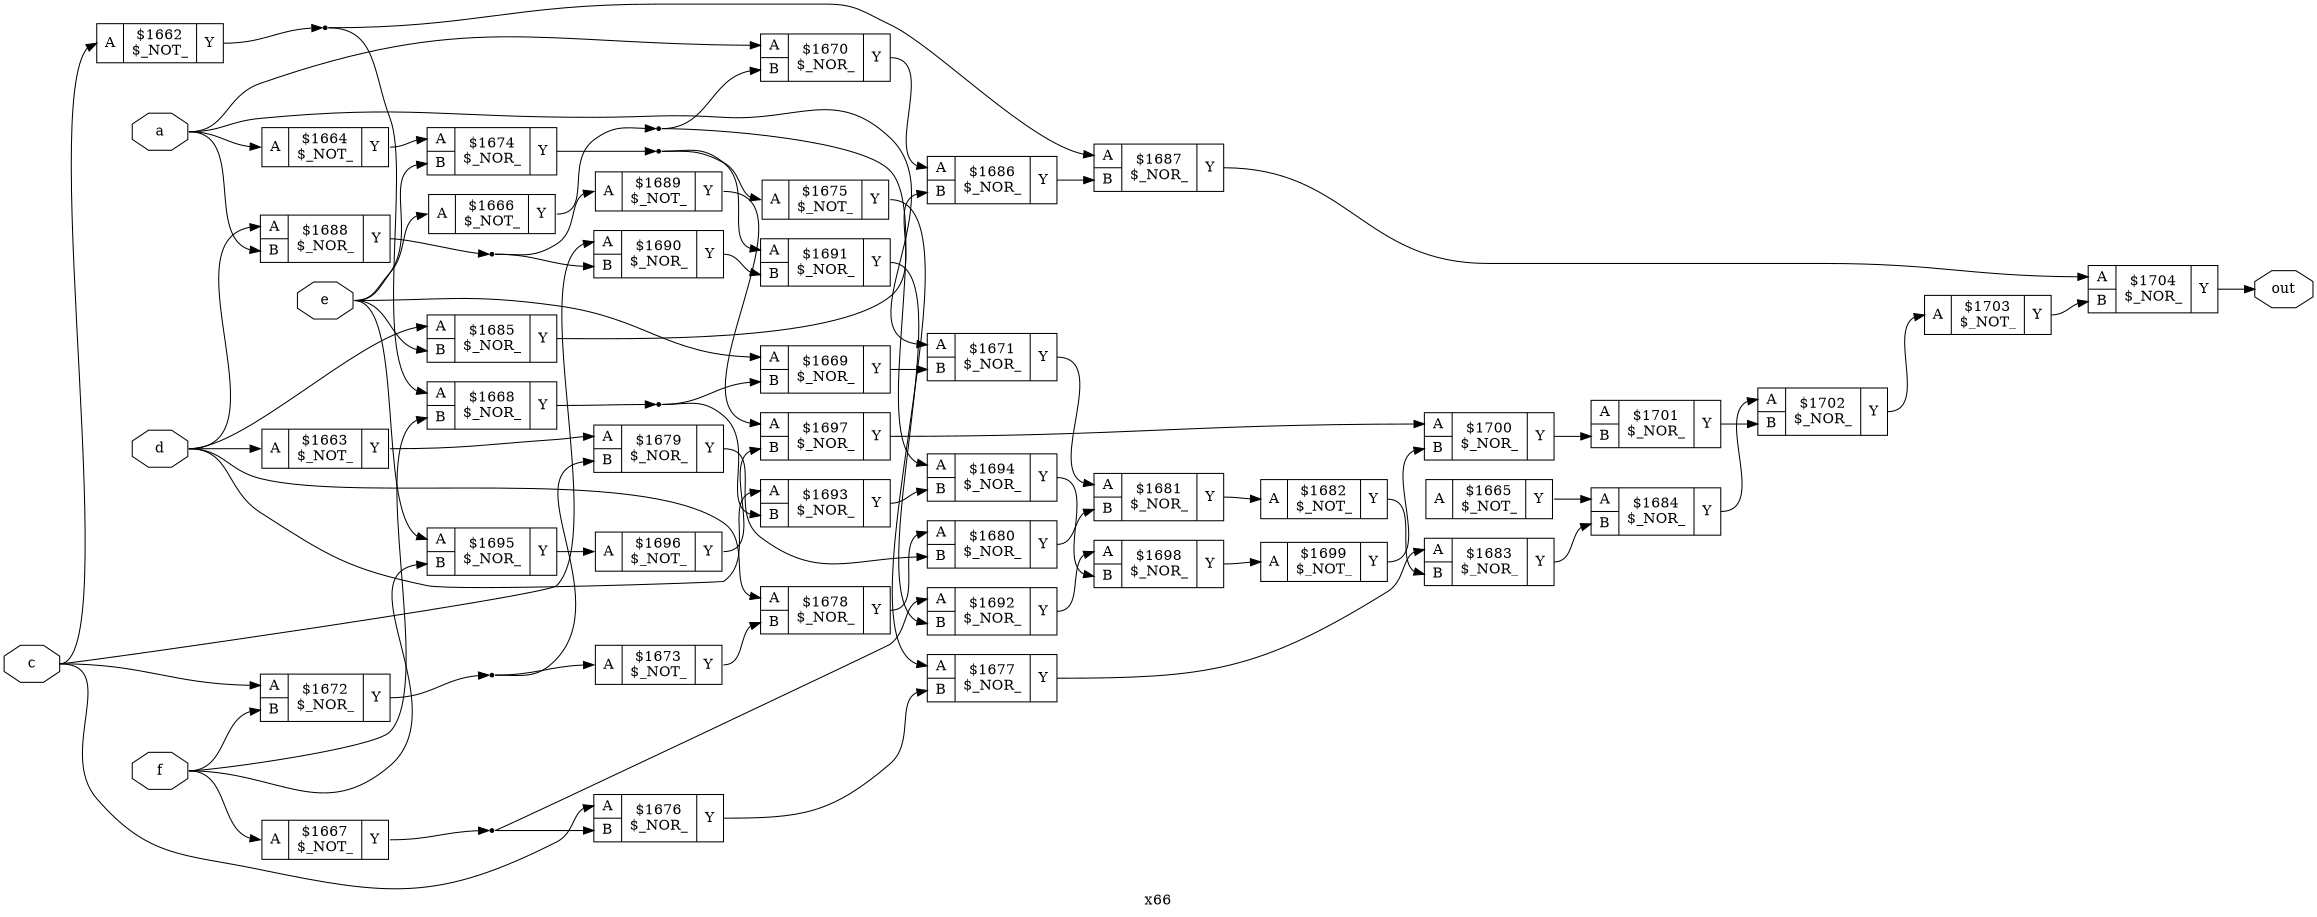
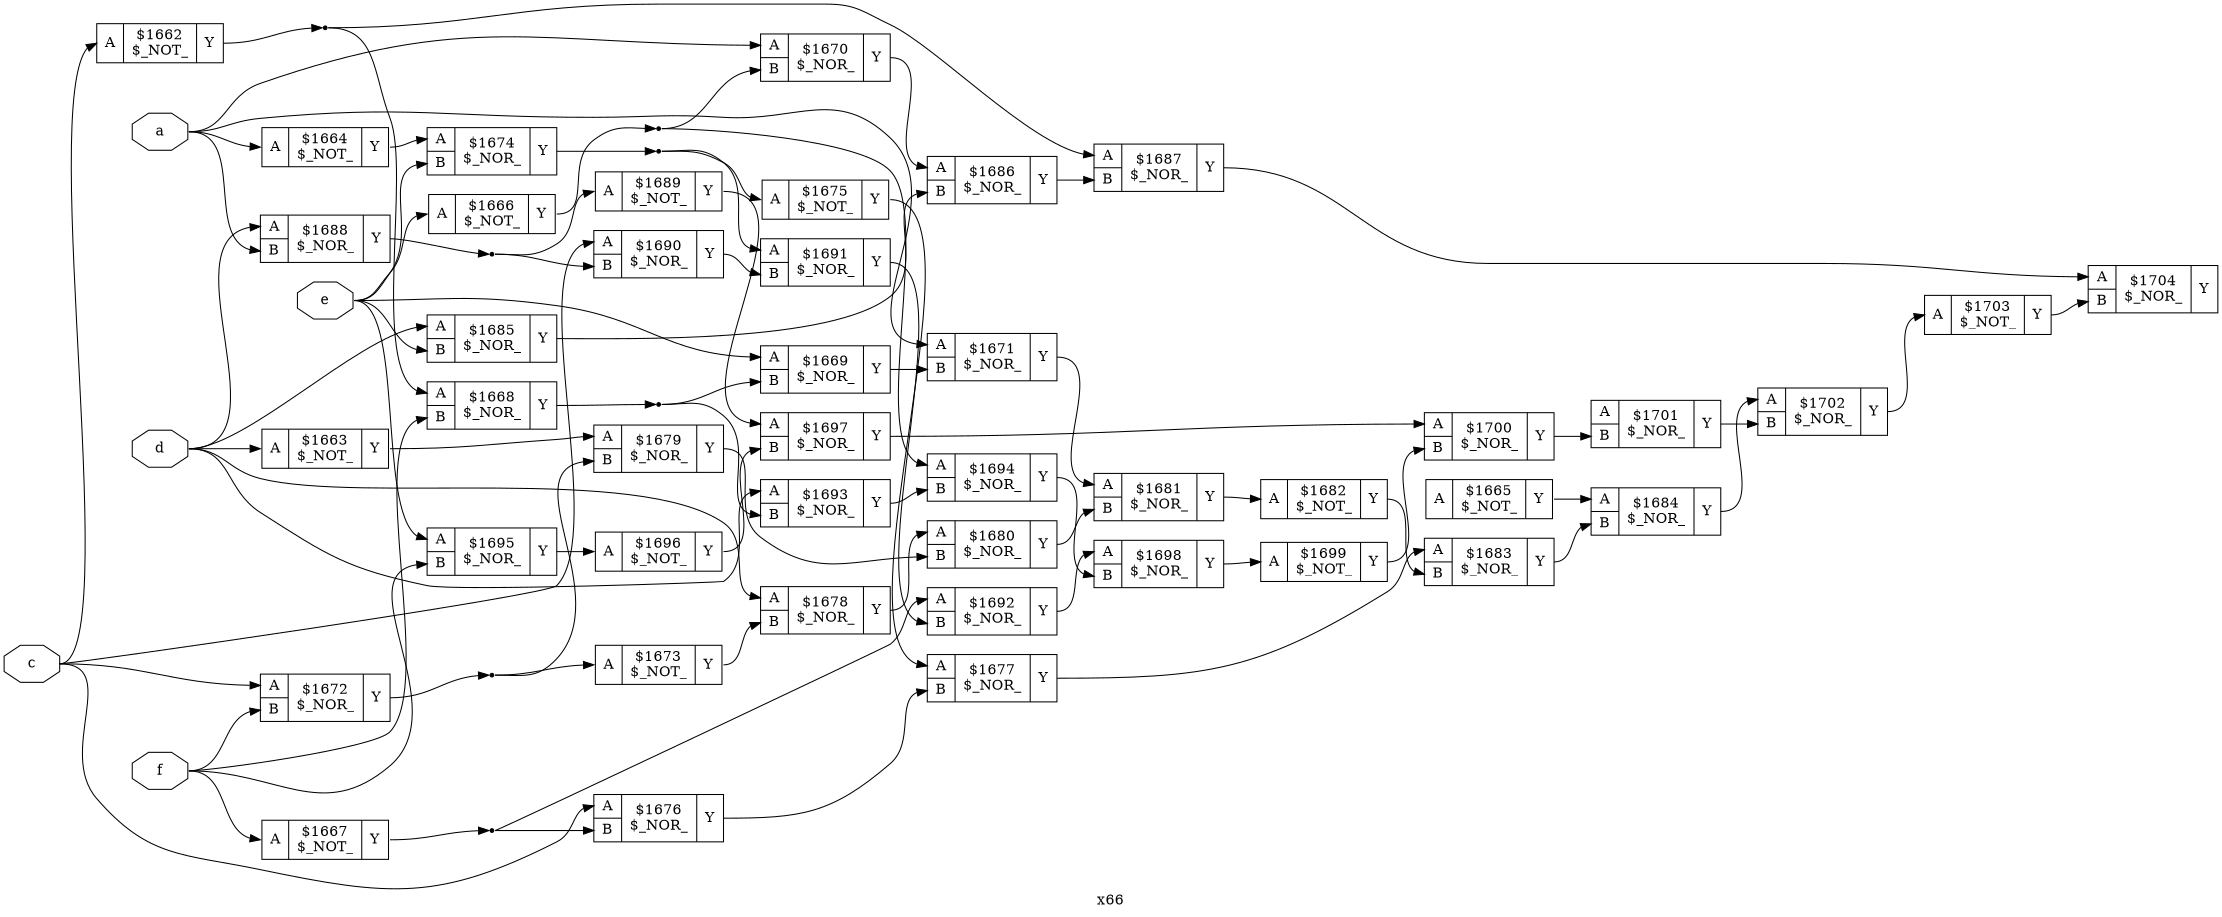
(2284, 289) -> none
